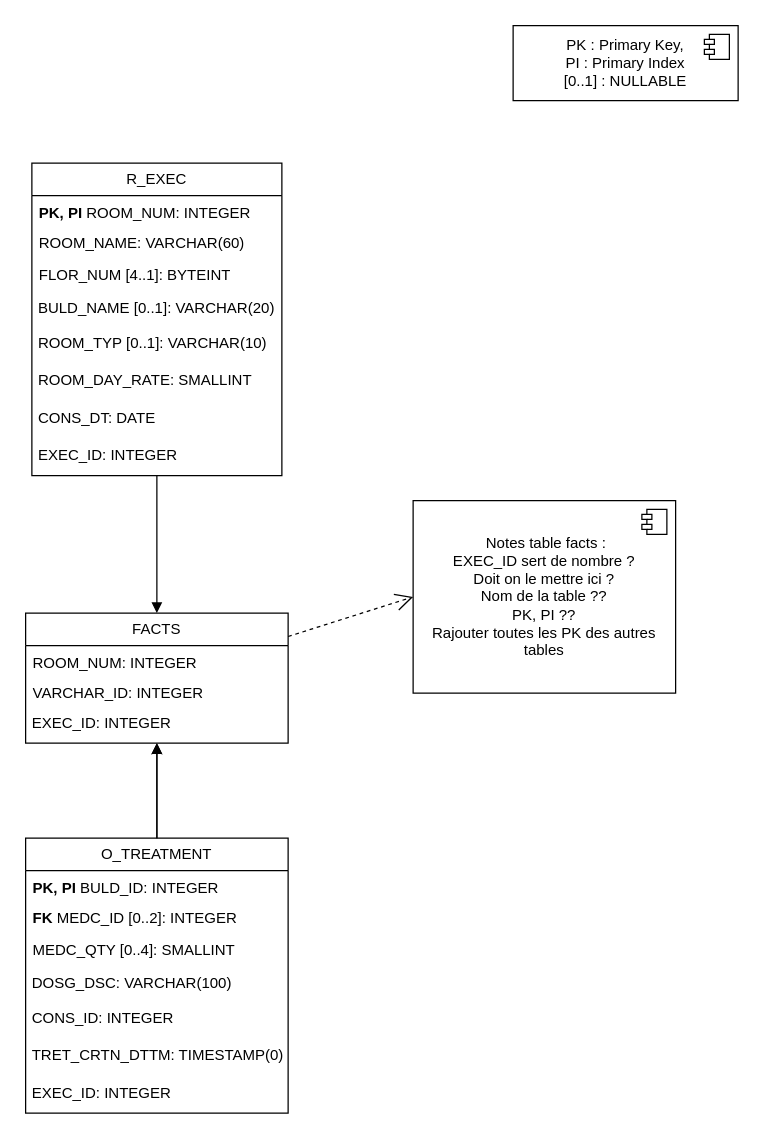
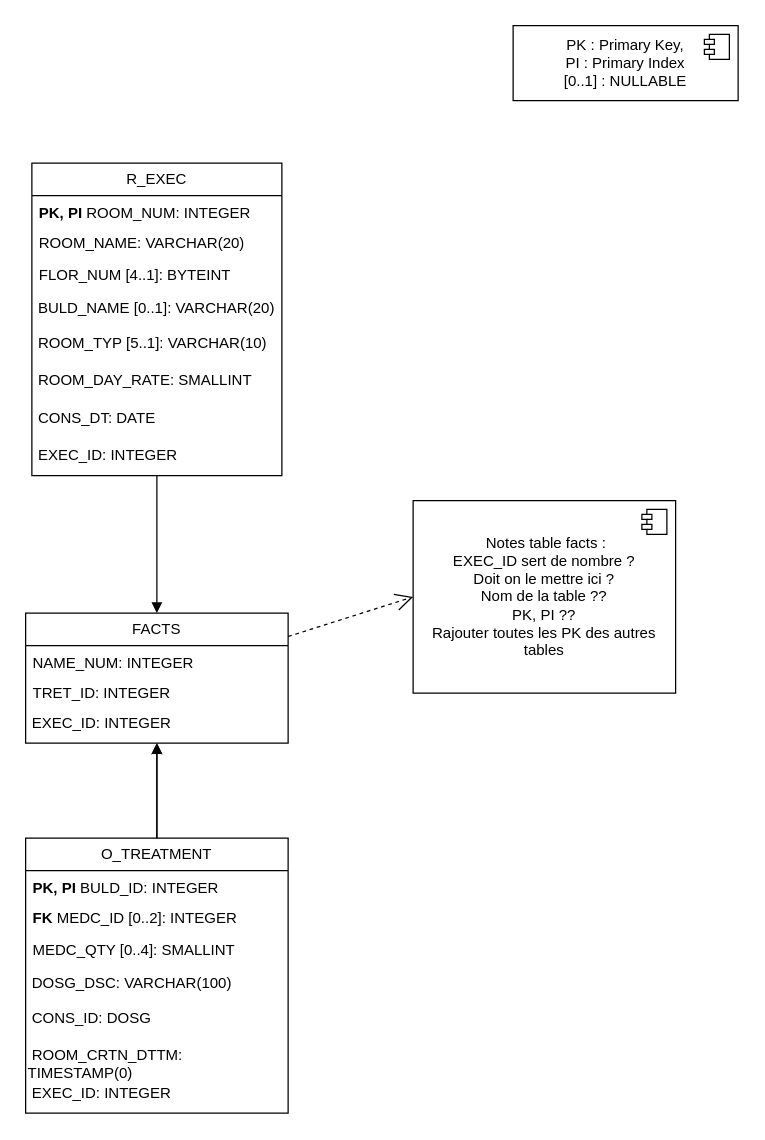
(128, 243) -> (128, 243)
(142, 343) -> (142, 343)
(101, 663) -> (101, 663)
(109, 693) -> (96, 693)
(91, 1018) -> (79, 1018)
(142, 1056) -> (142, 1056)
